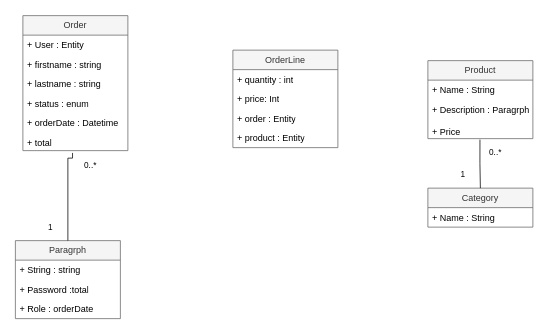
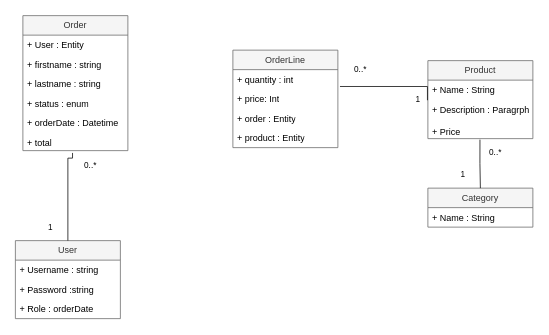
none -> (382, 86)
(68, 250) -> (68, 250)
(56, 271) -> (62, 271)
(58, 290) -> (61, 290)
